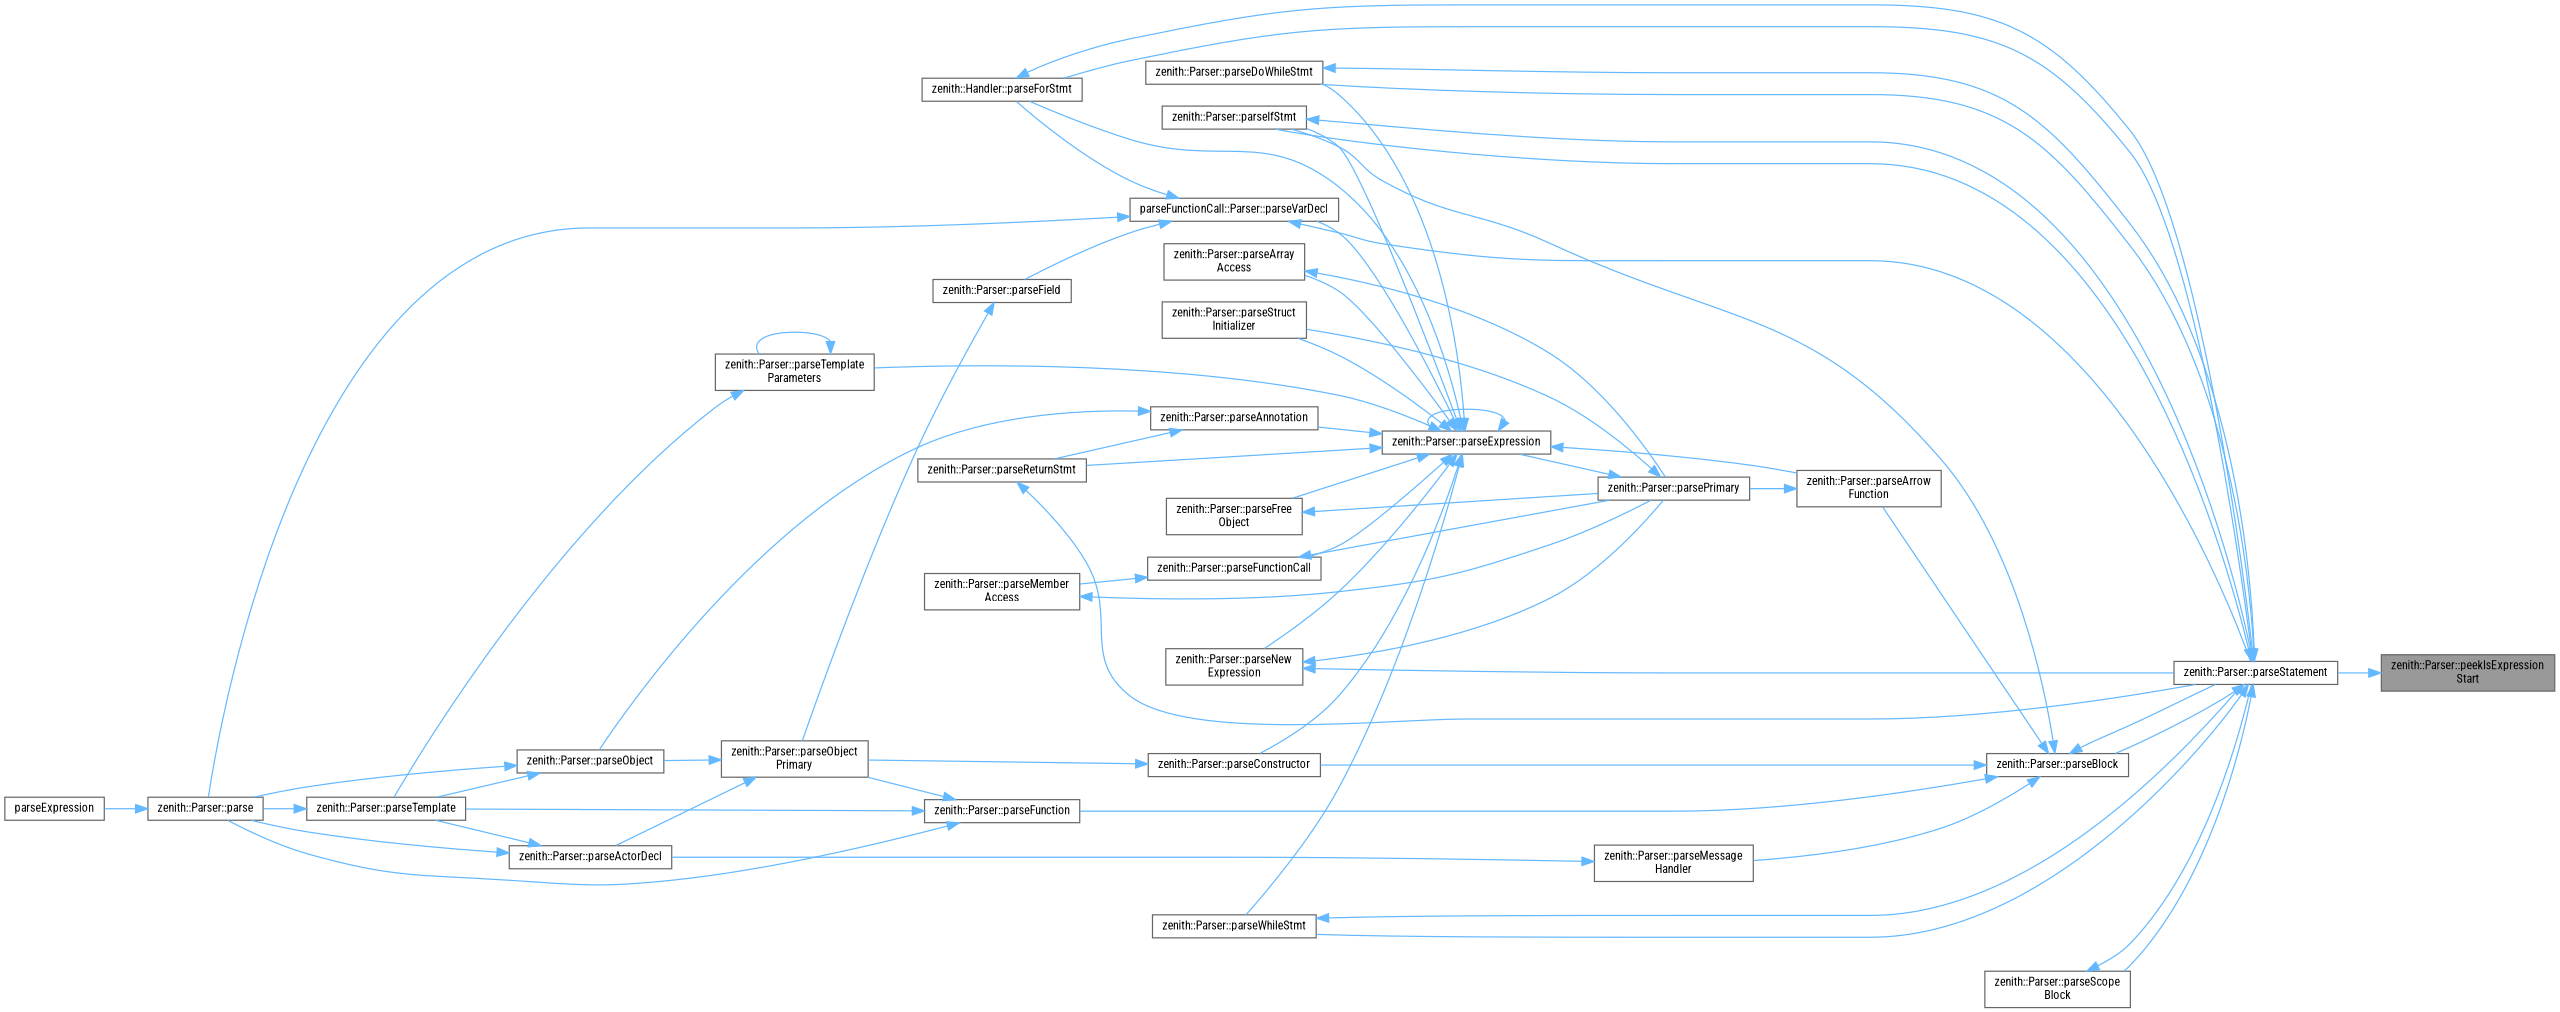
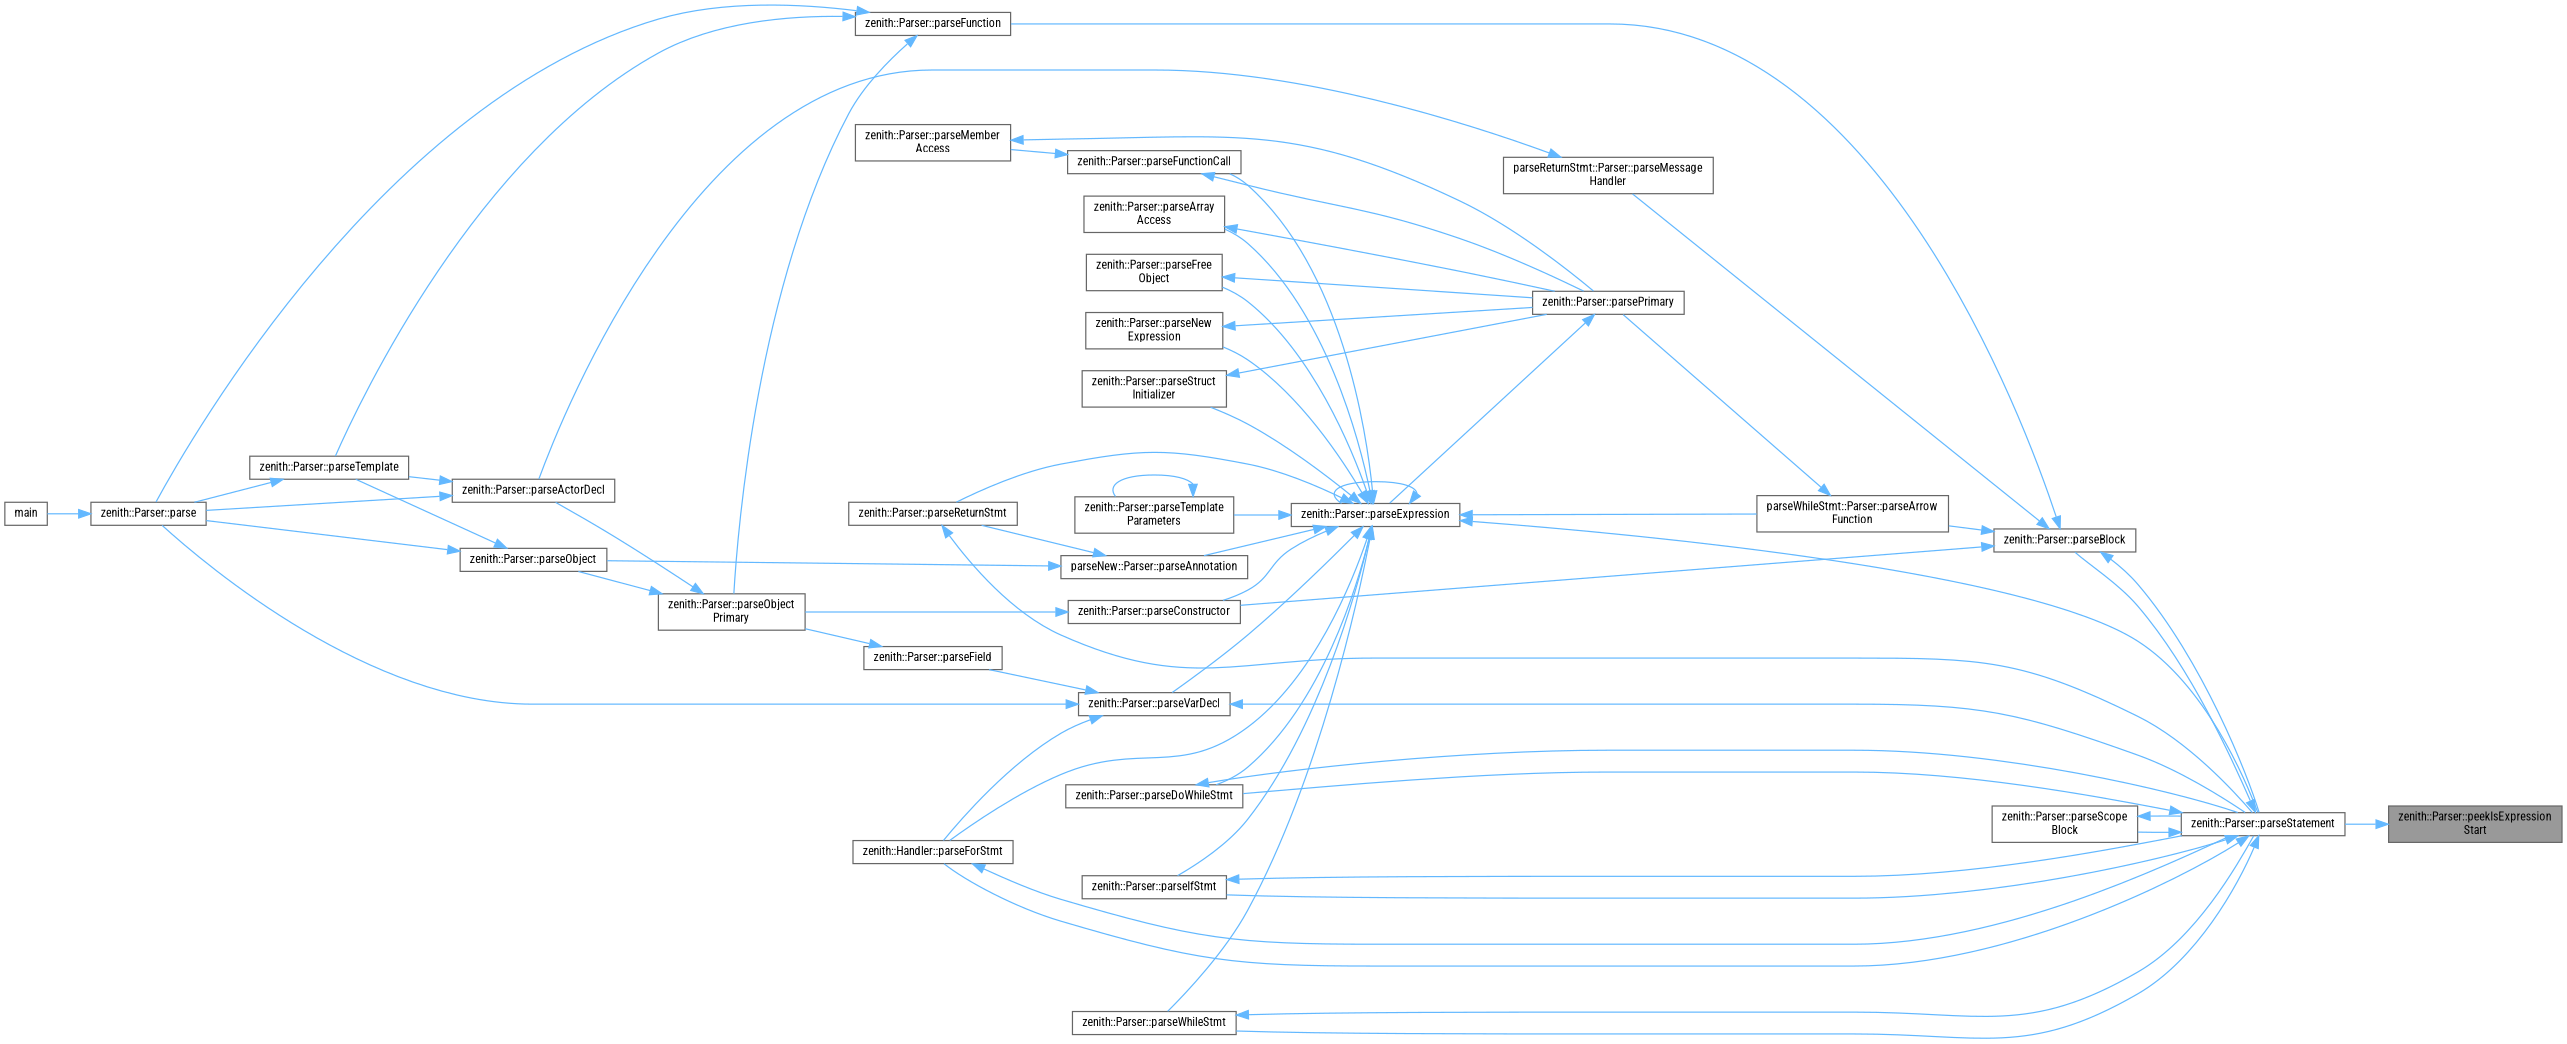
(1234, 210) -> (1154, 704)
(1771, 329) -> none
(1490, 373) -> (1393, 344)
(1234, 418) -> (1154, 567)
(1869, 489) -> (1853, 514)
(544, 580) -> none
(1745, 673) -> (1915, 574)
(55, 809) -> (26, 514)
(1674, 863) -> (1608, 176)
